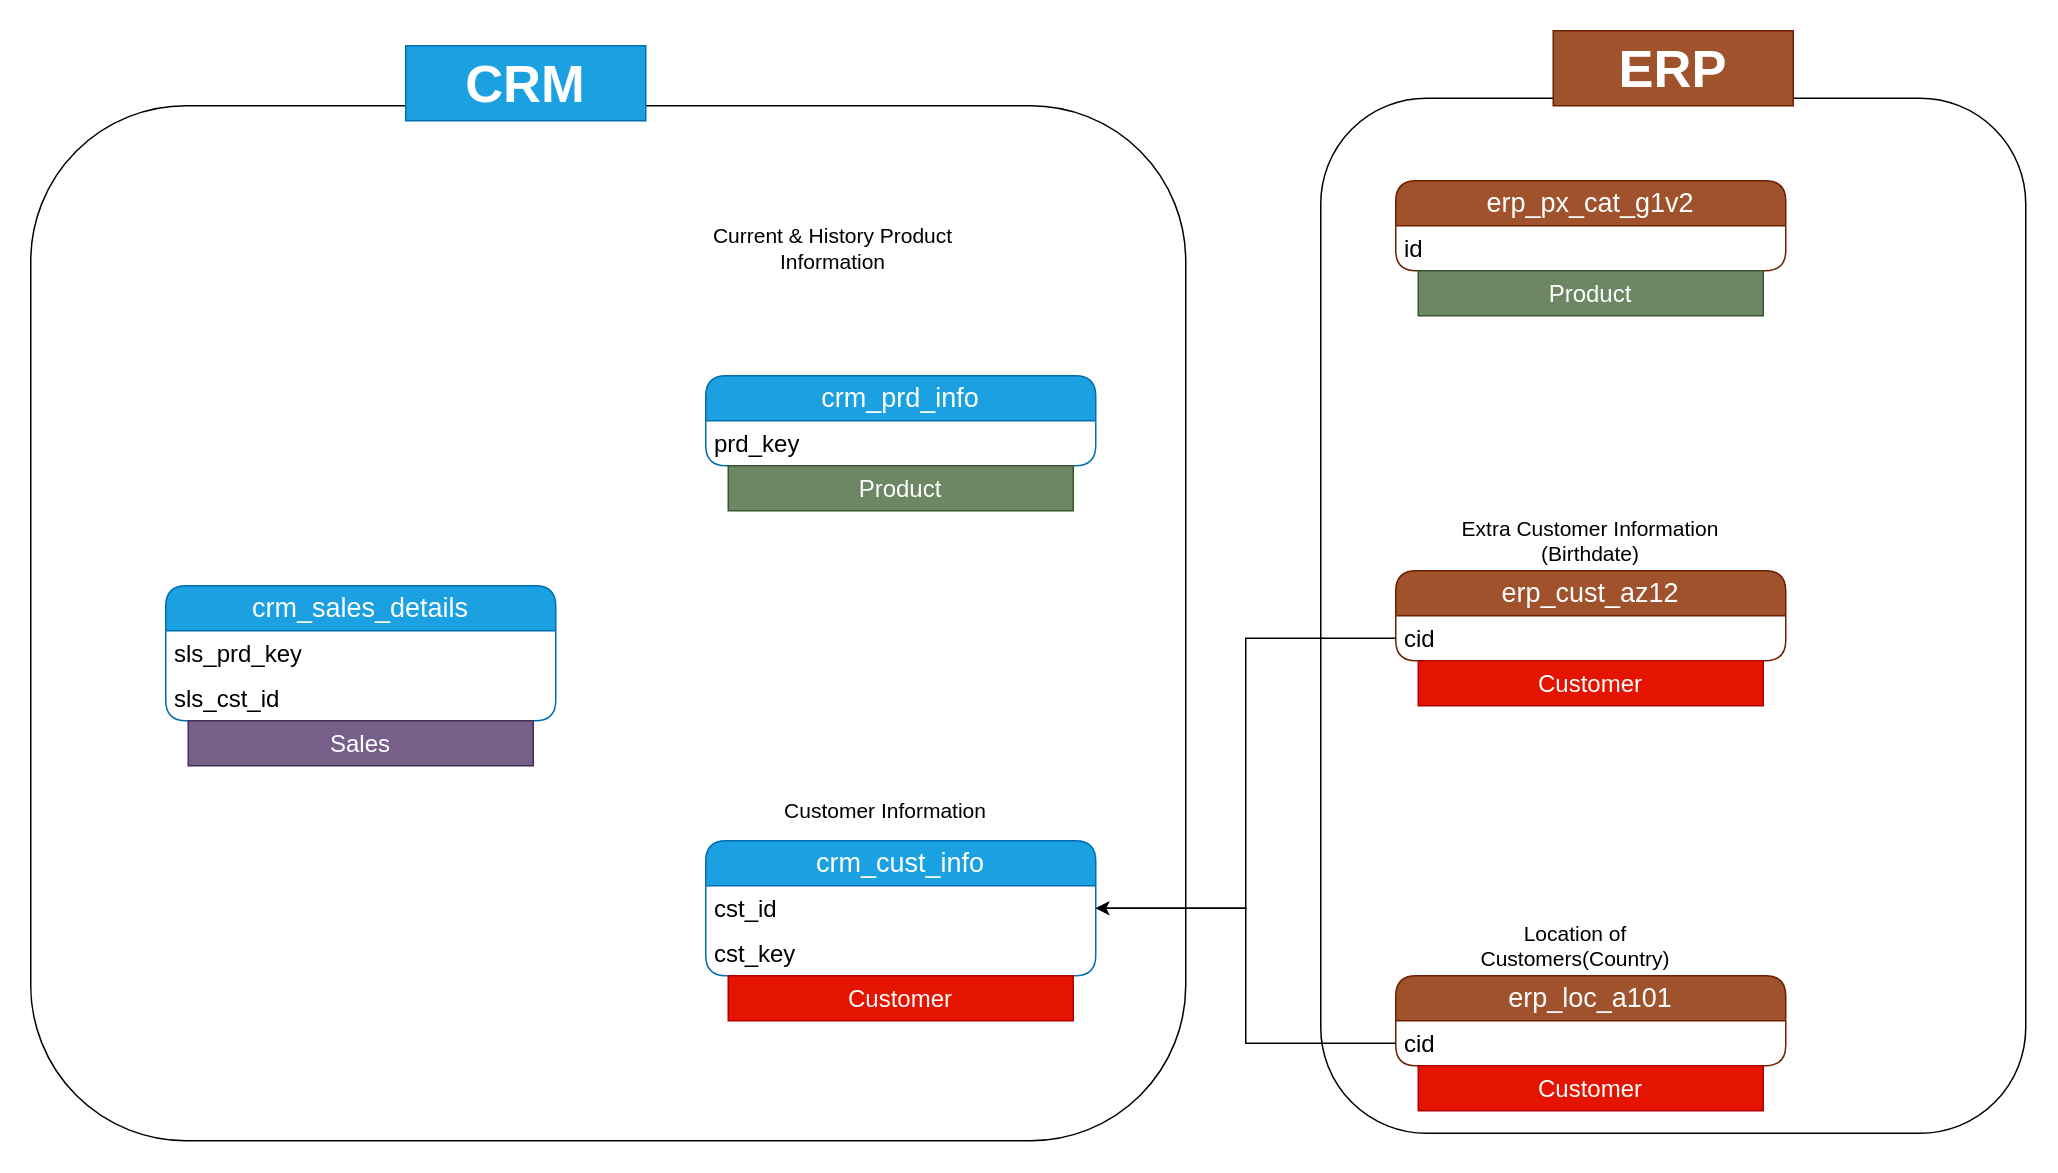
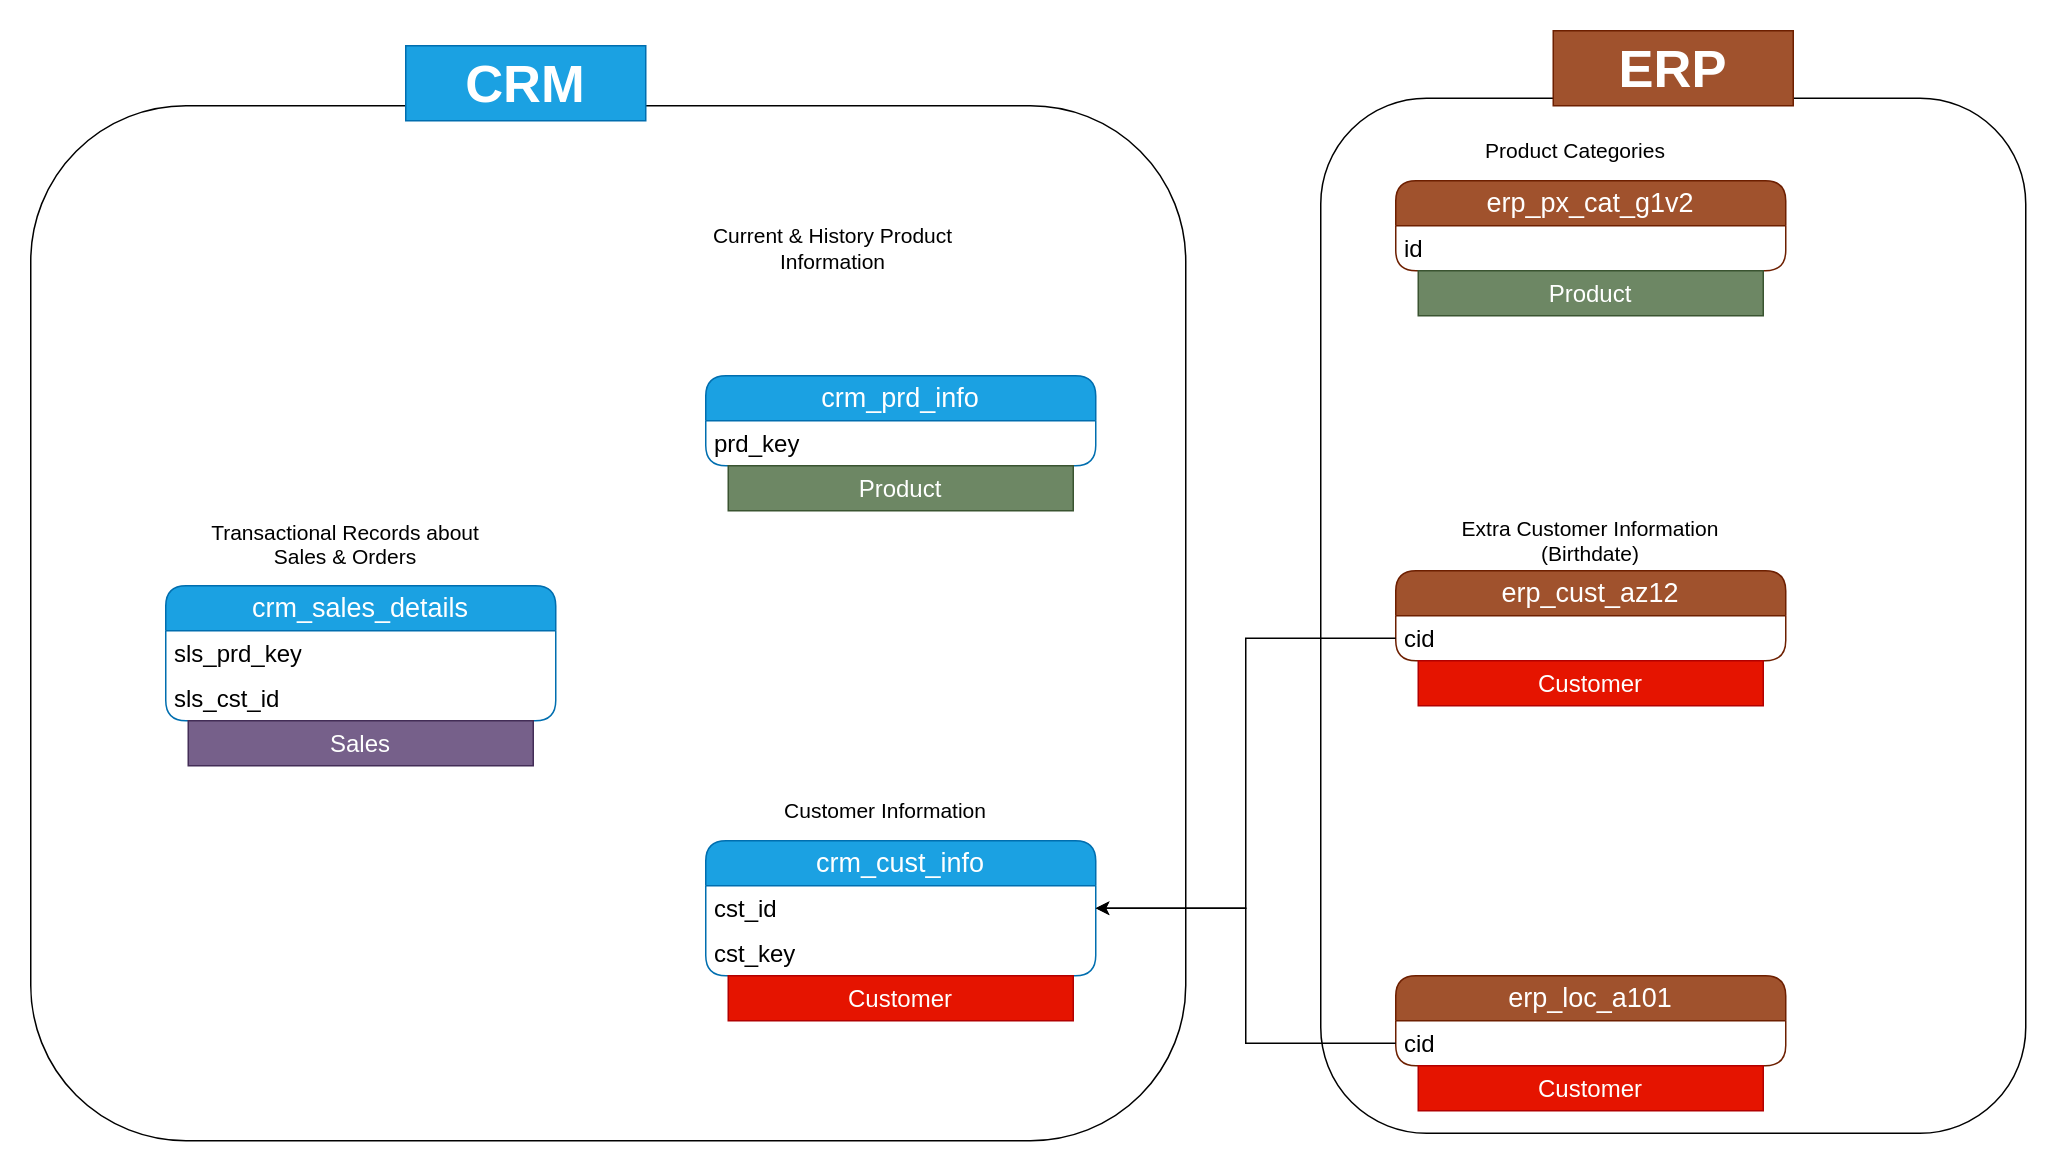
none -> (1576, 151)
none -> (346, 556)
(1576, 946) -> none
